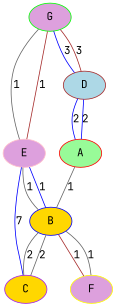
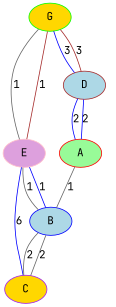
(50, 17) -> (50, 17)
(19, 221) -> (19, 221)
(51, 221) -> (51, 221)
(91, 289) -> none
